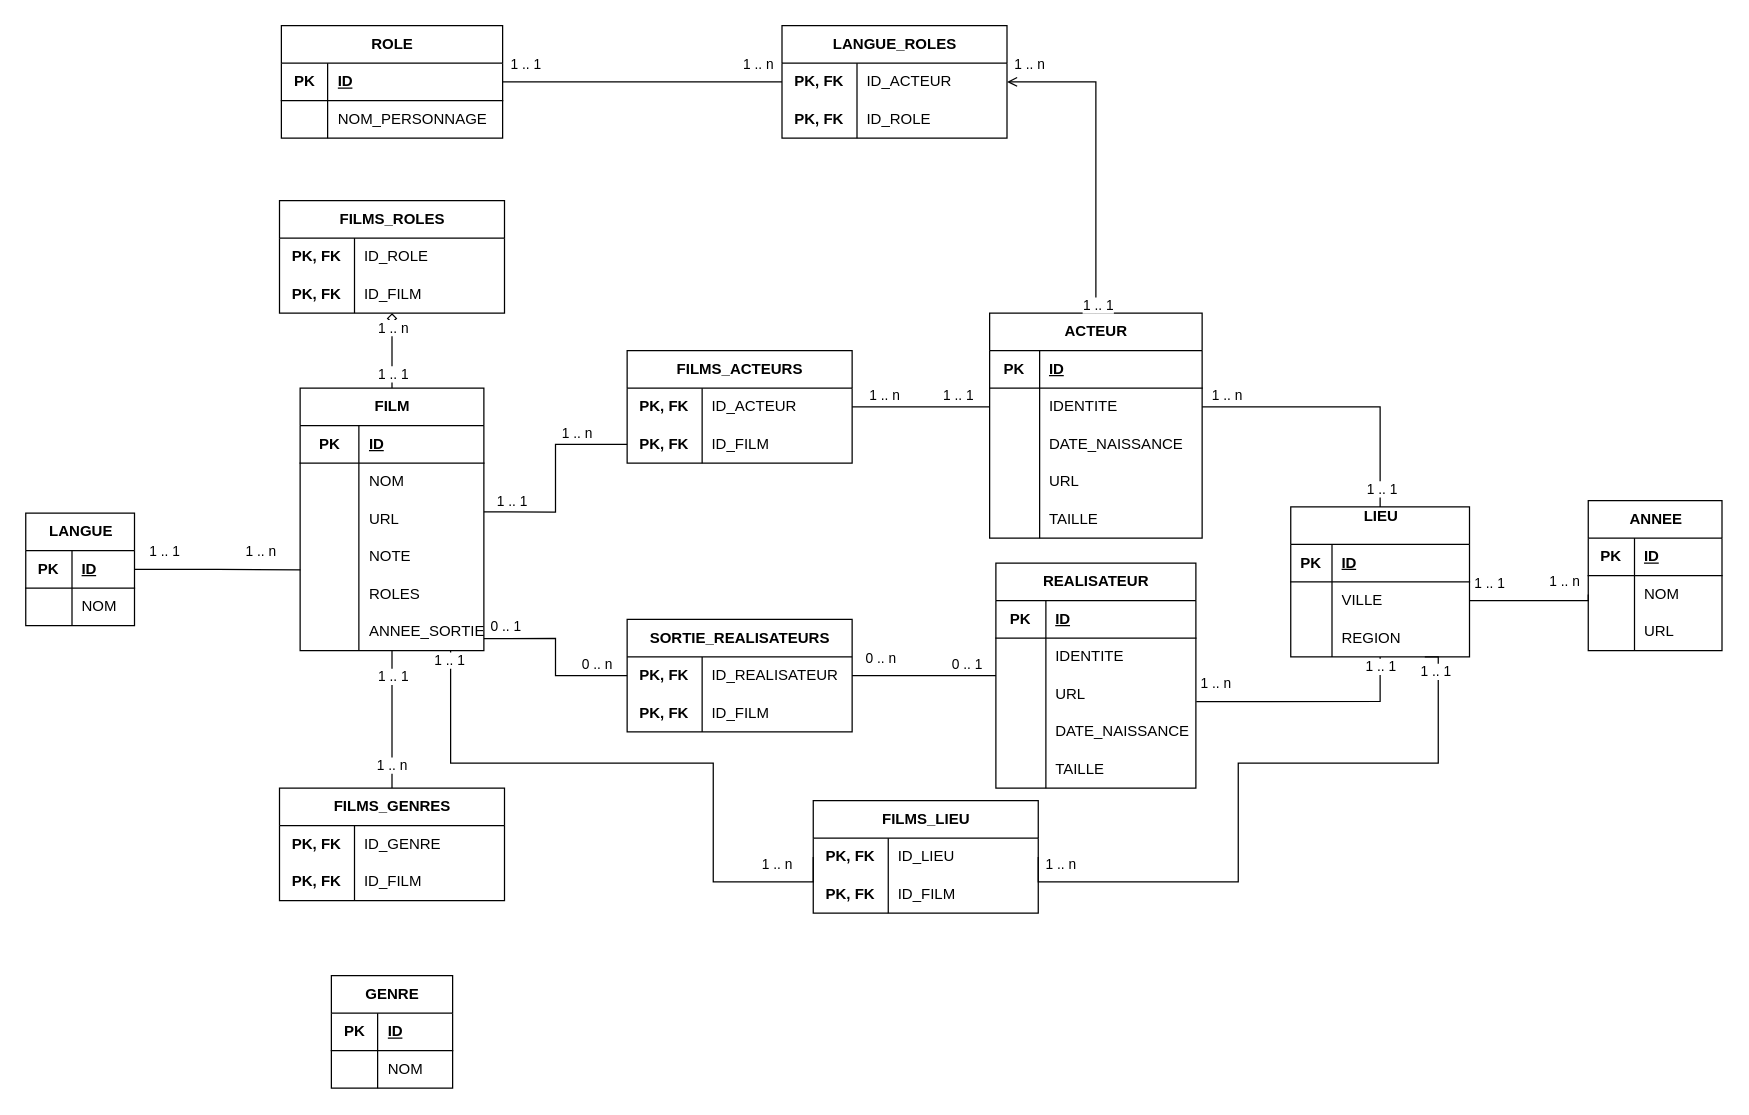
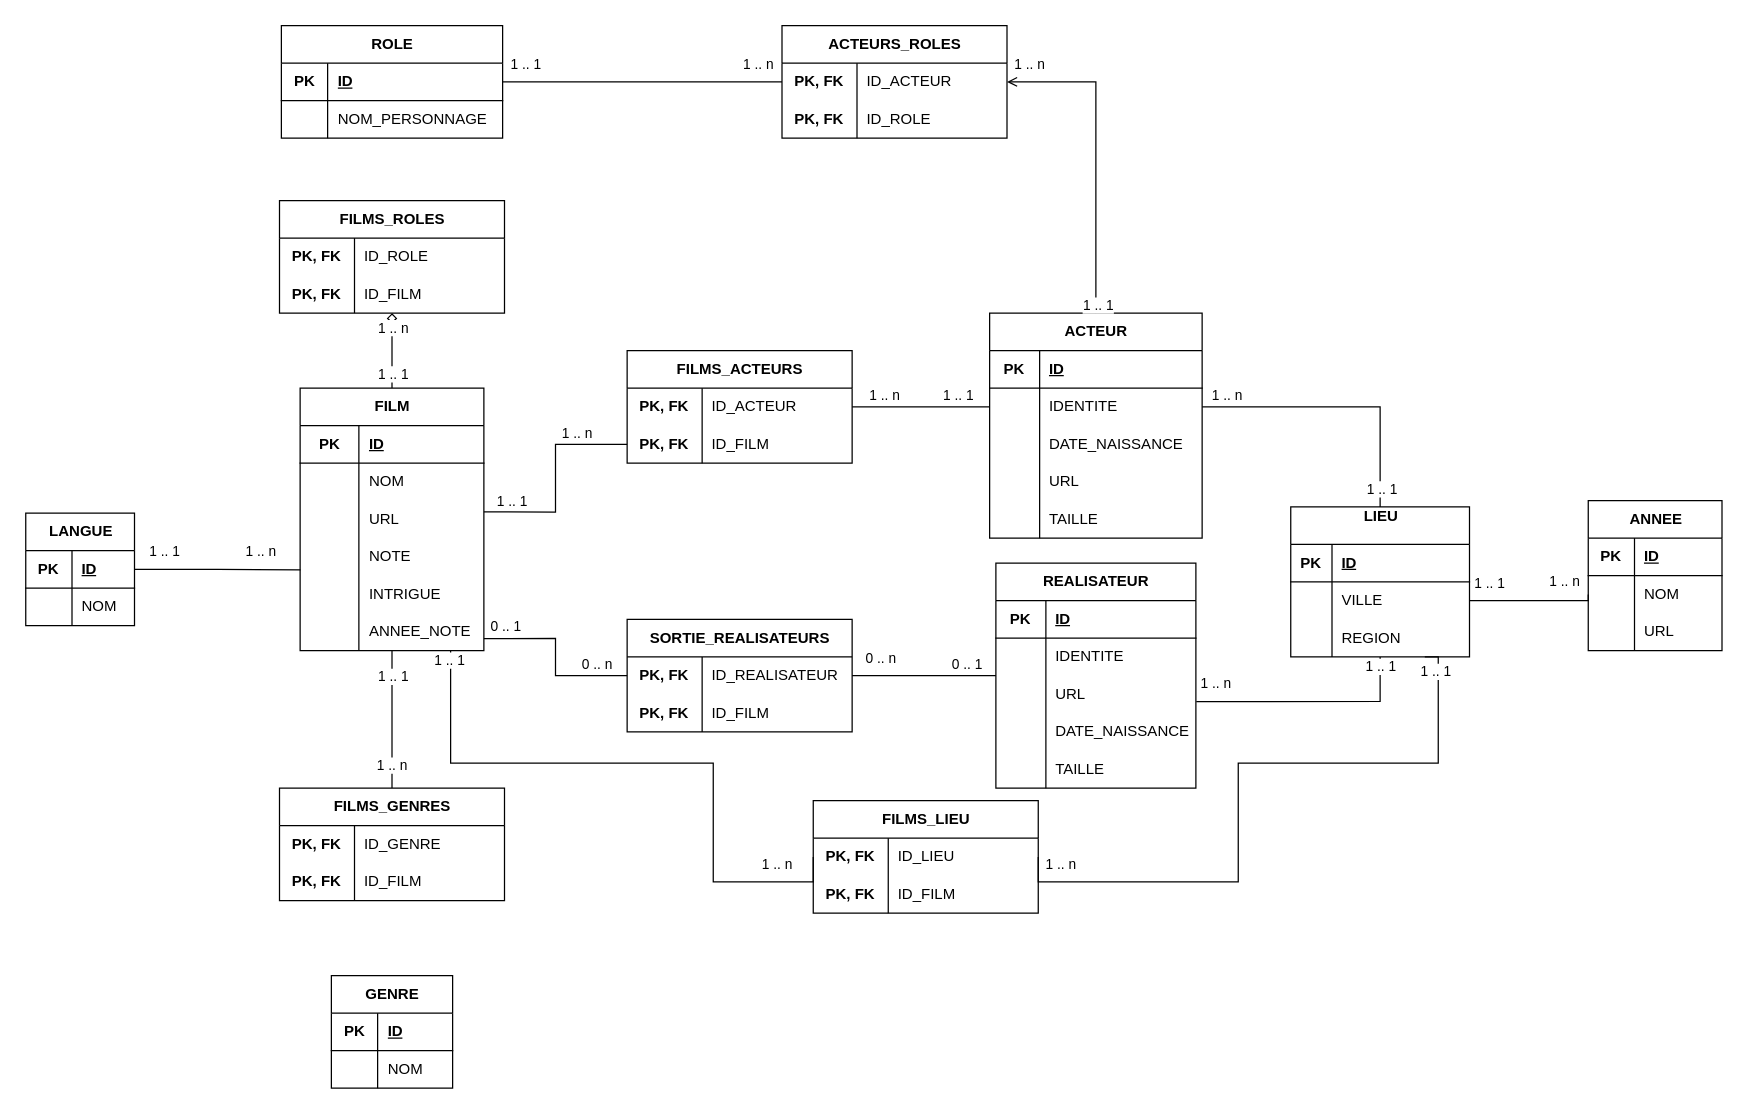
(895, 44) -> (895, 44)
(390, 594) -> (403, 594)
(420, 632) -> (411, 632)
